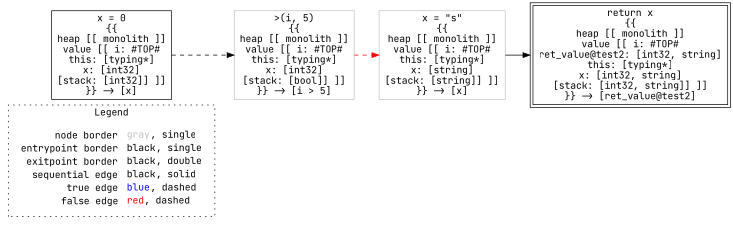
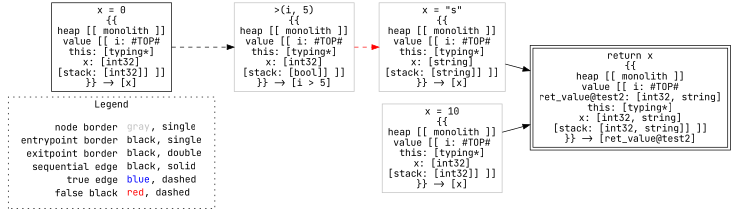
none -> (442, 148)
(93, 201) -> (89, 193)
